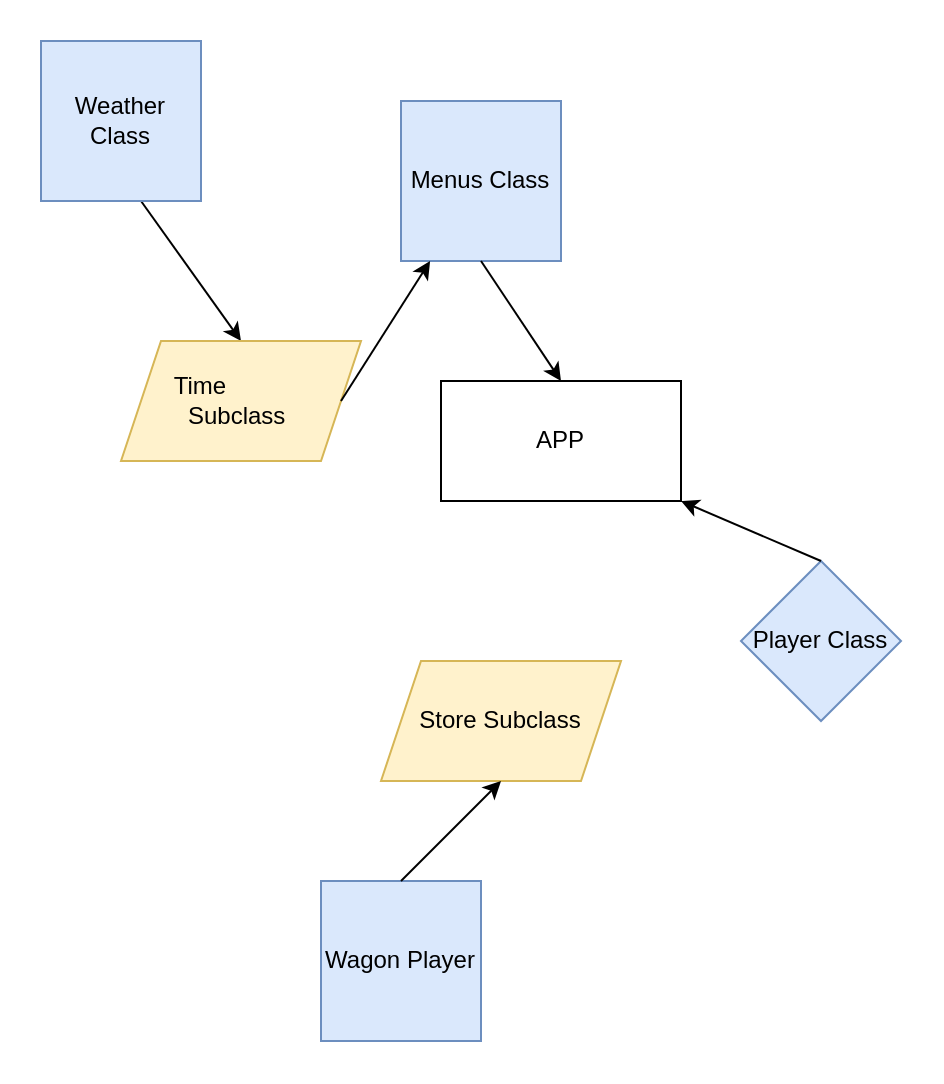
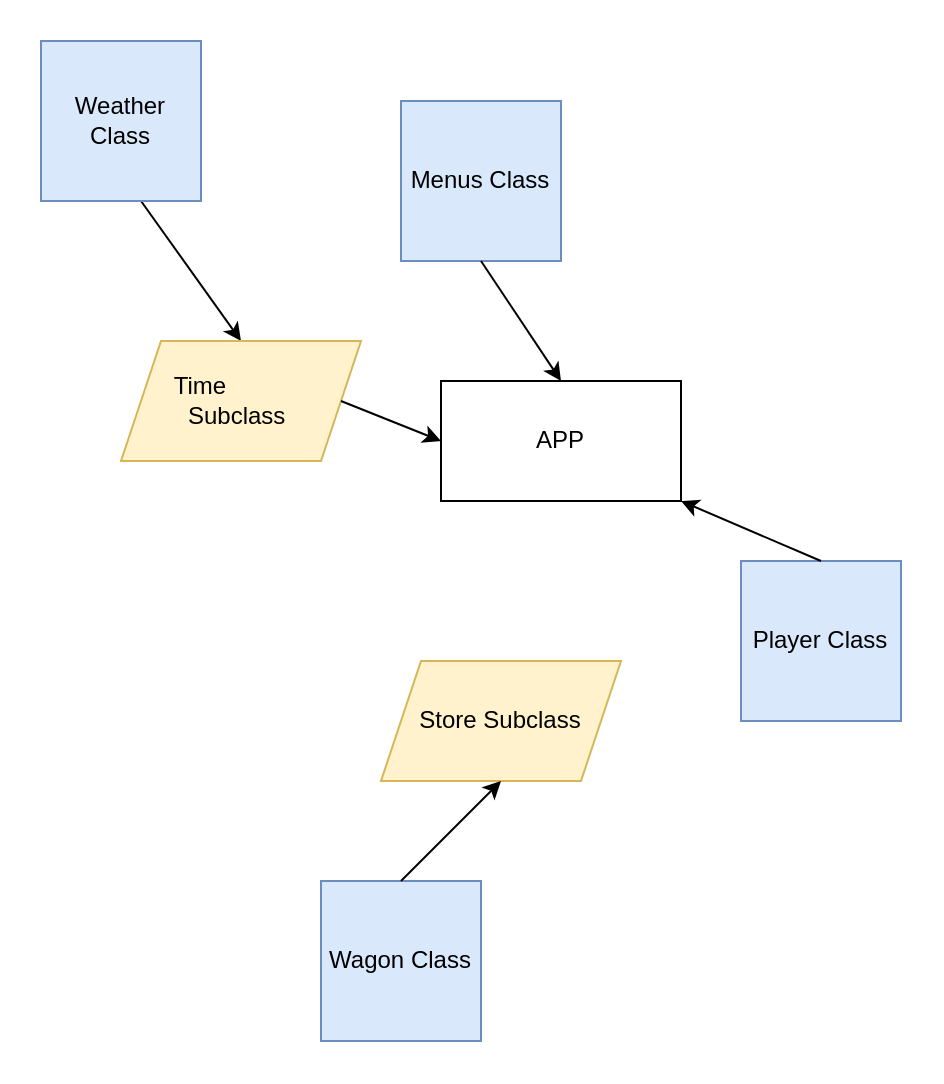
(382, 337) -> (385, 419)
(821, 641) -> (821, 641)
(401, 961) -> (401, 961)
